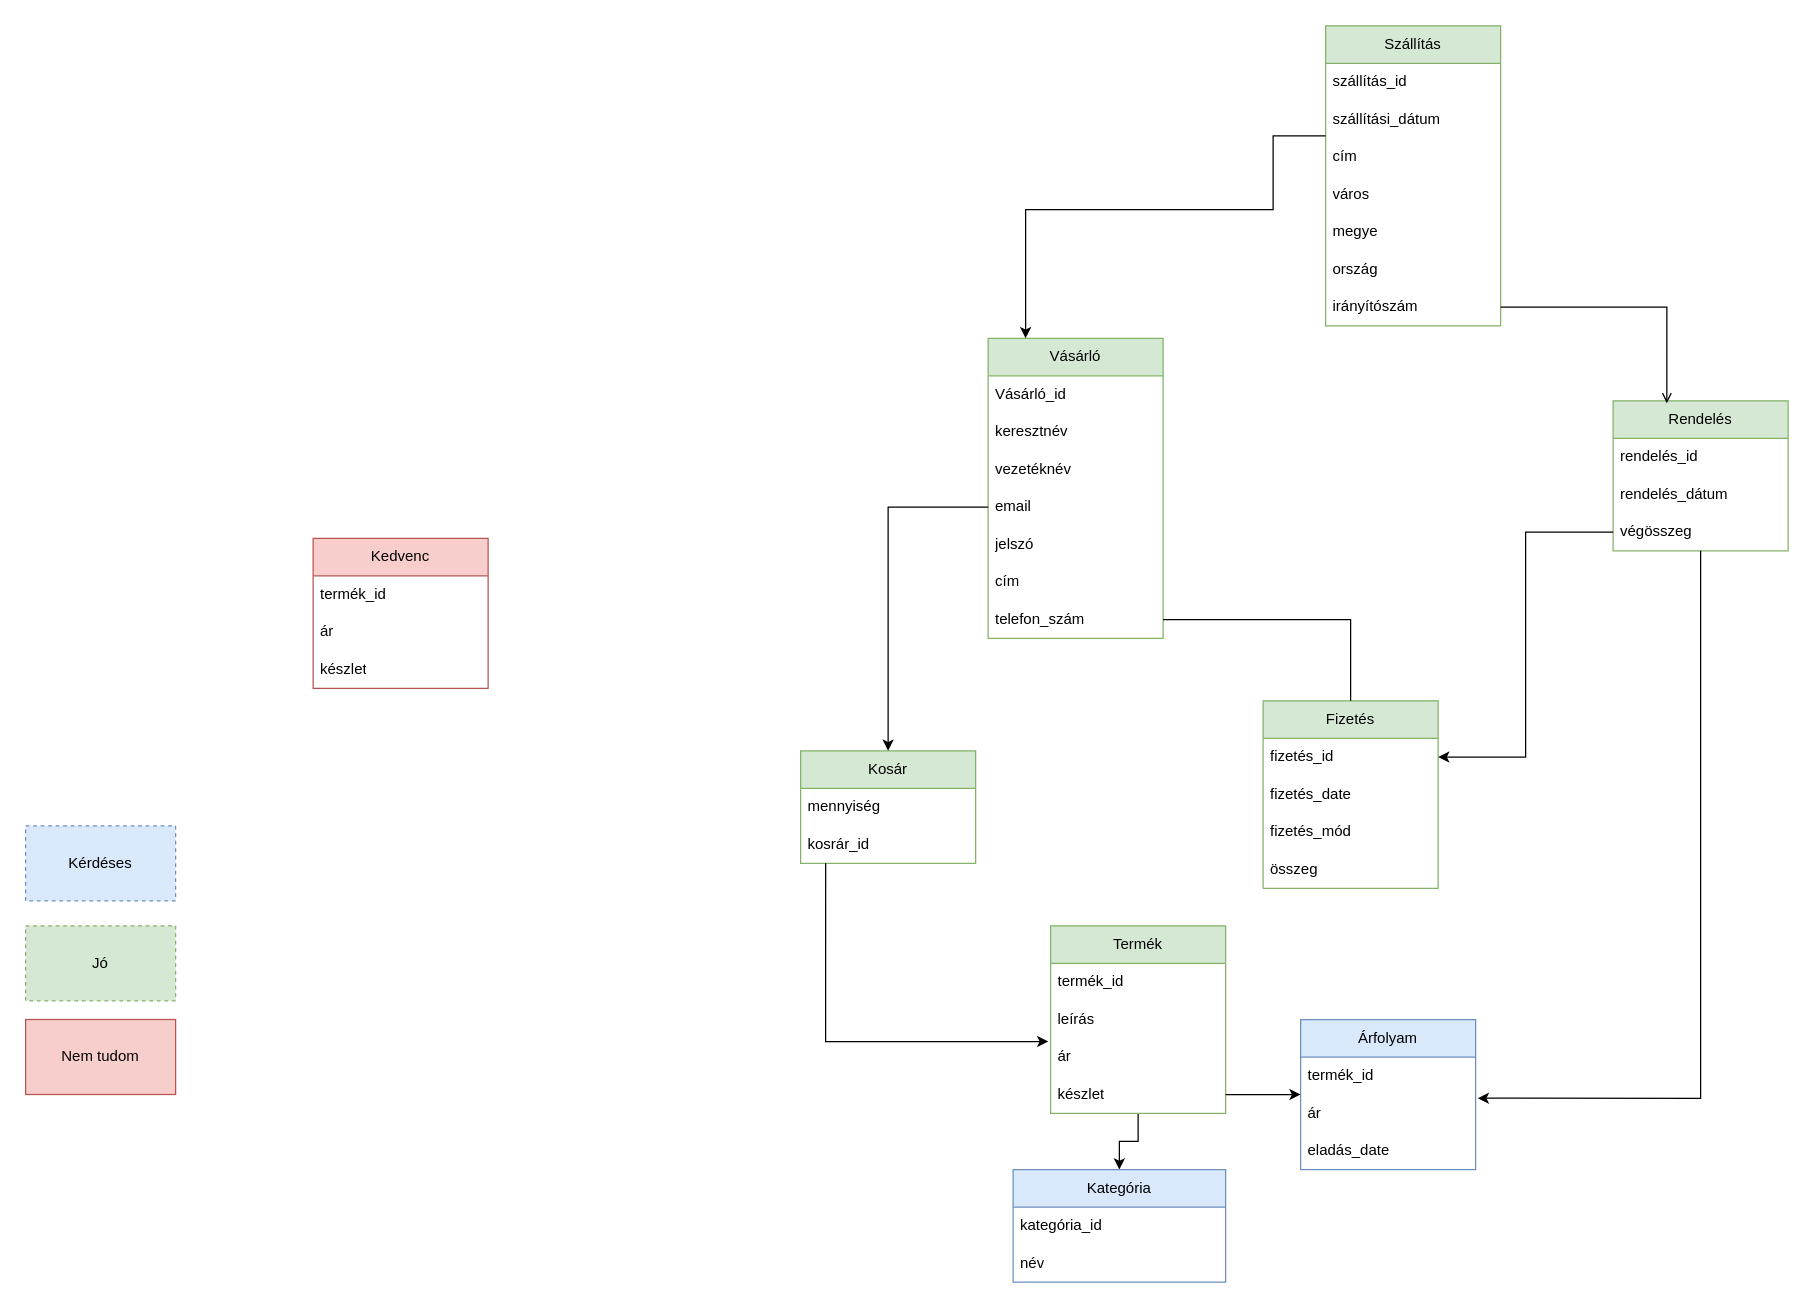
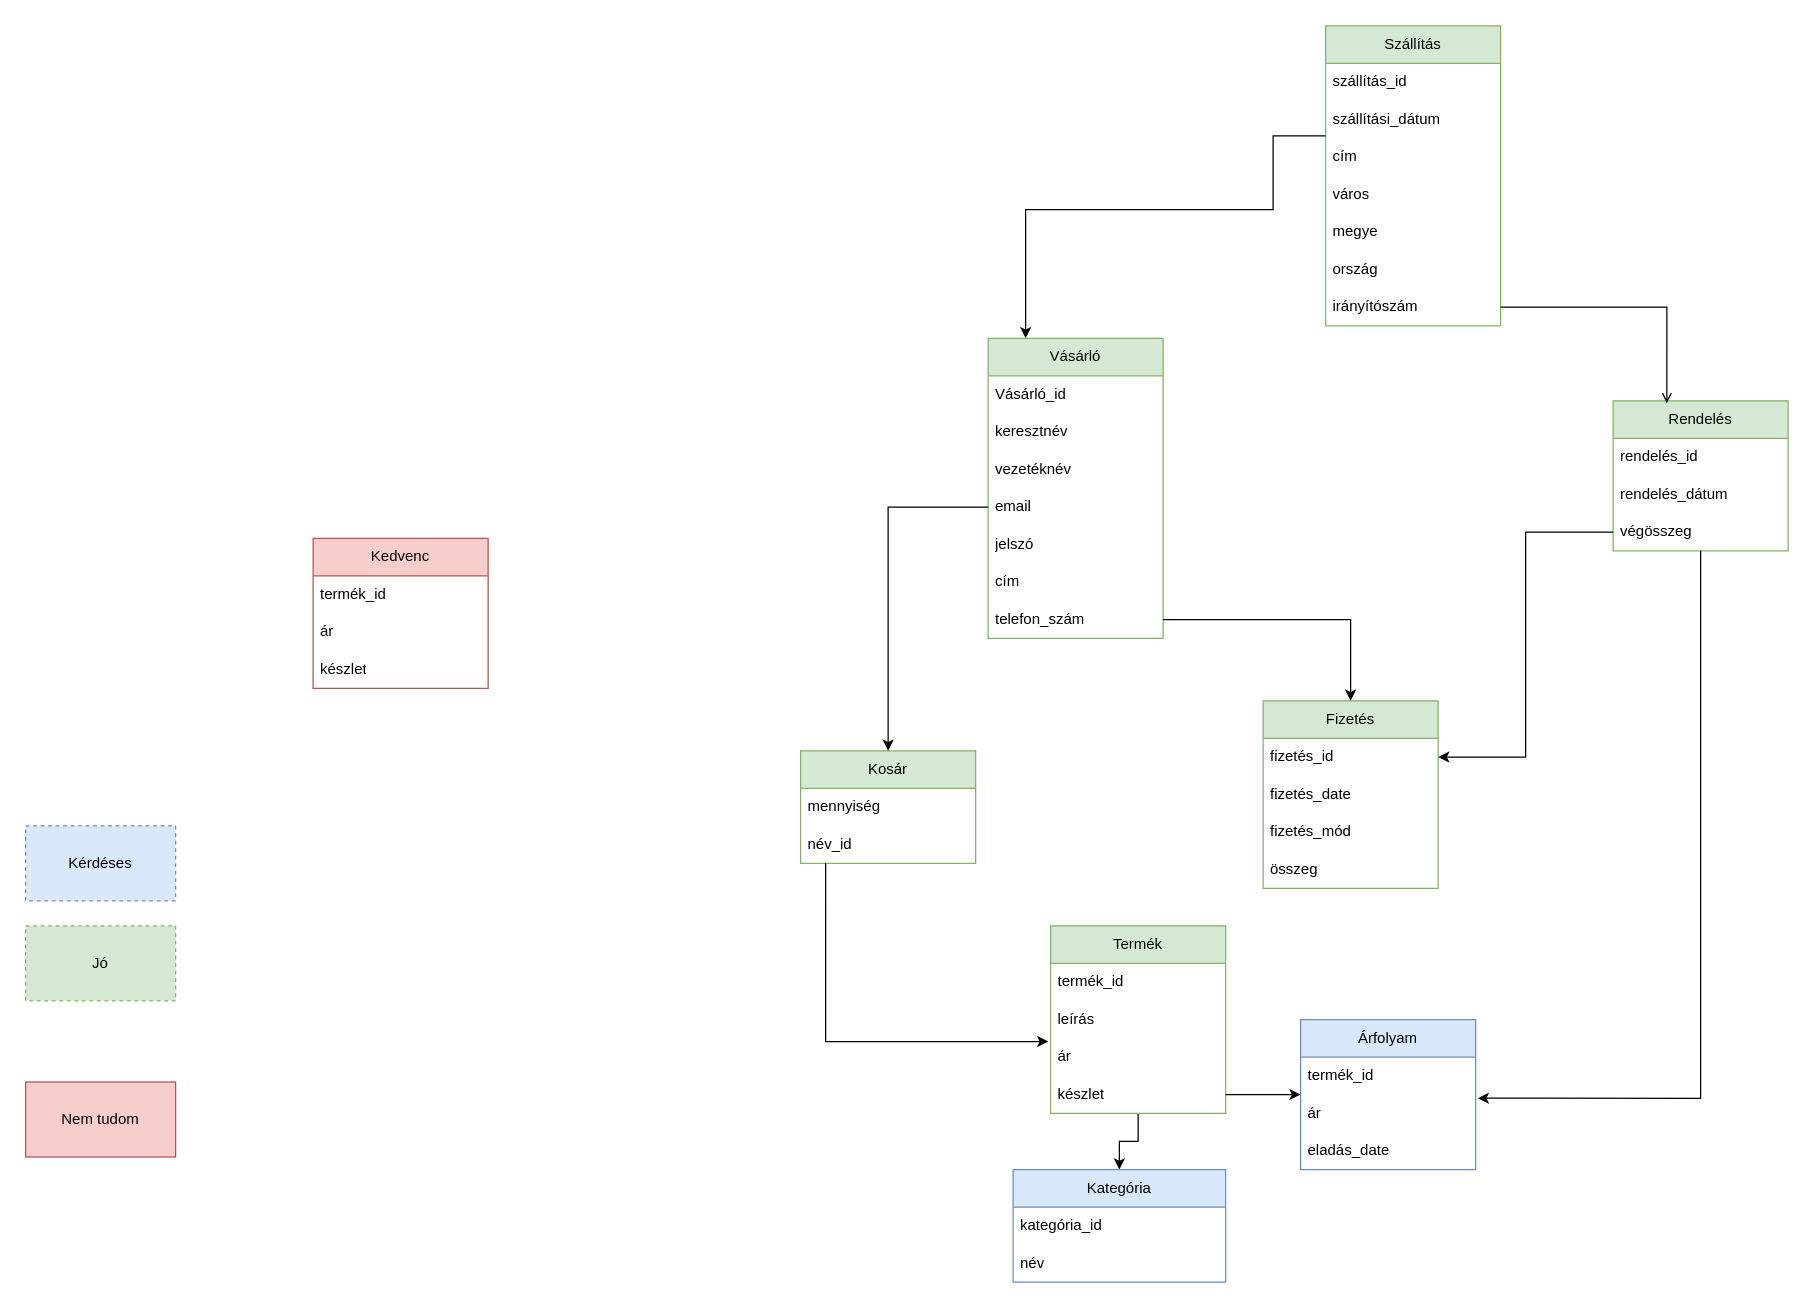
(1351, 694) -> (1351, 691)
(844, 844) -> (831, 844)
(101, 1057) -> (101, 1119)
